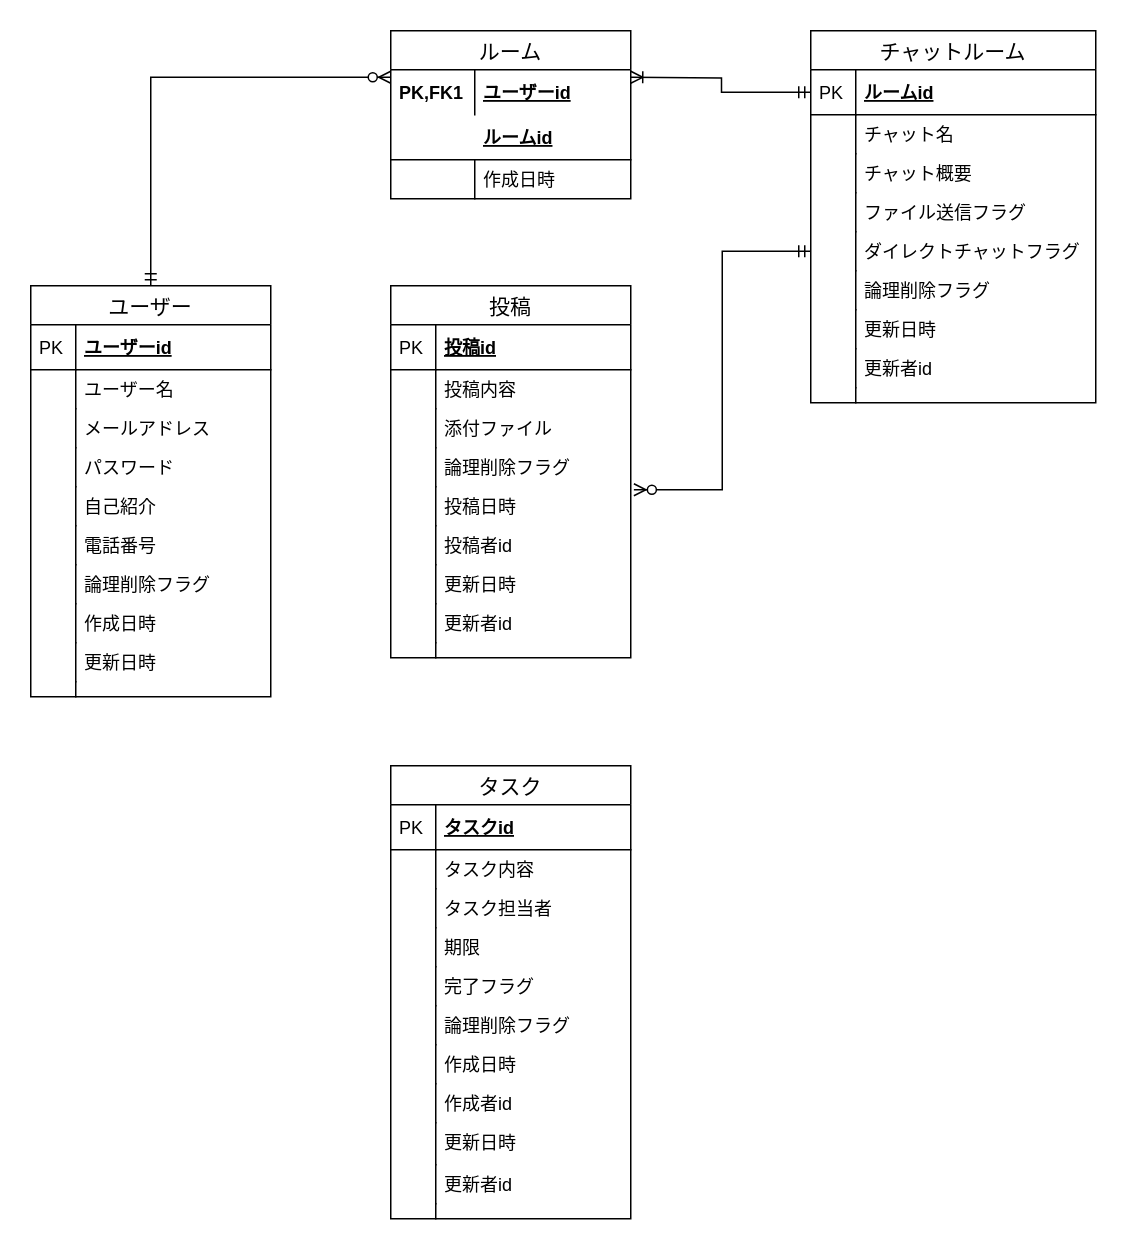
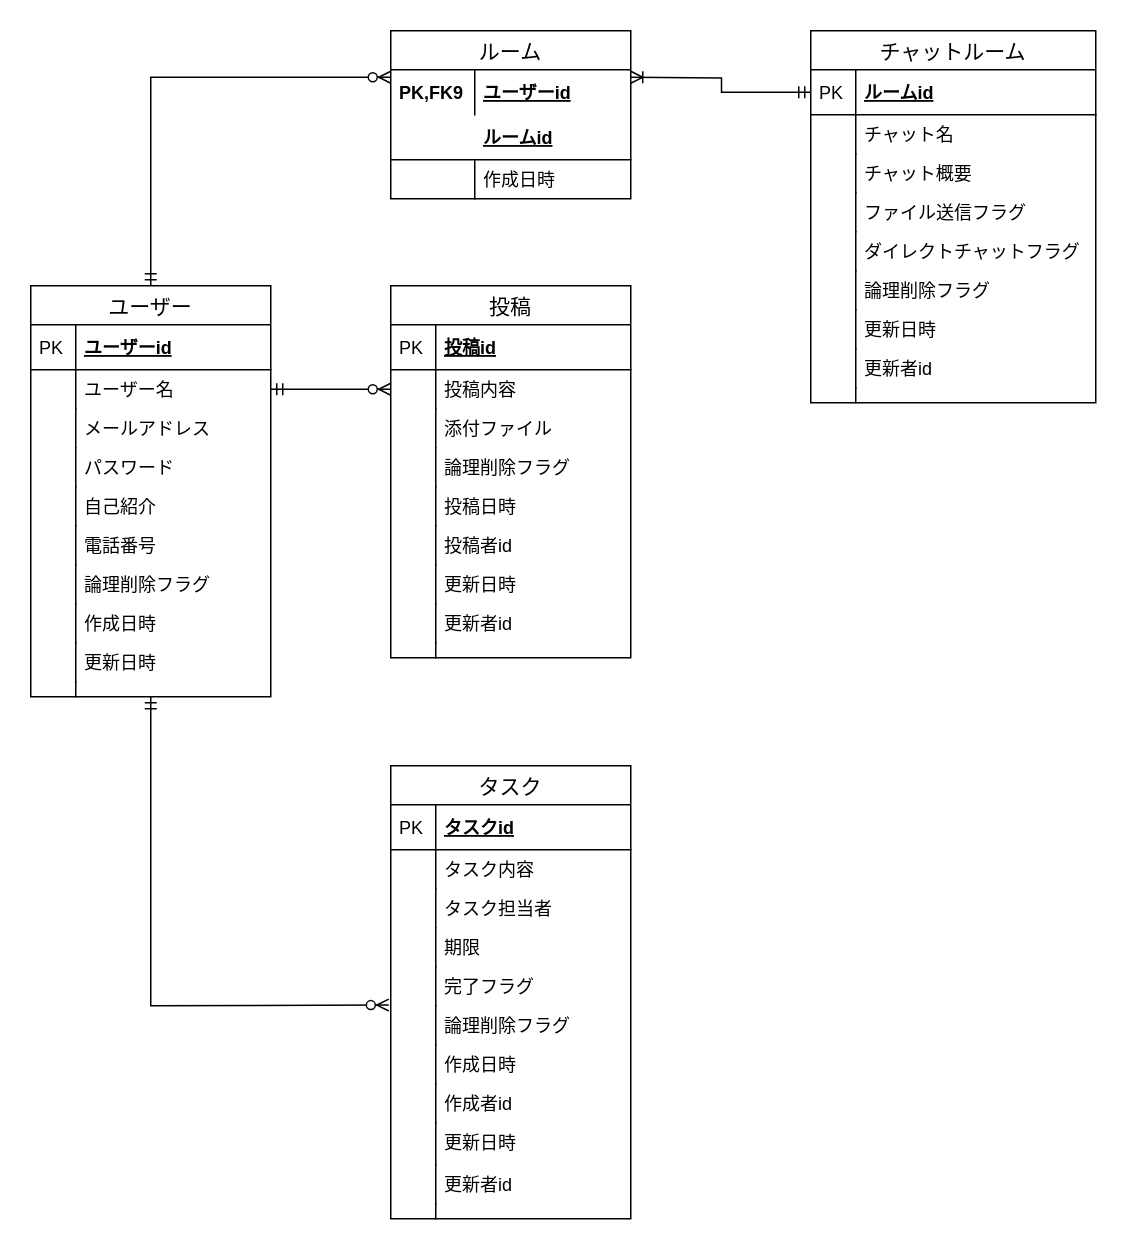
(427, 93) -> (427, 93)
(722, 372) -> none
none -> (330, 389)
none -> (151, 971)
